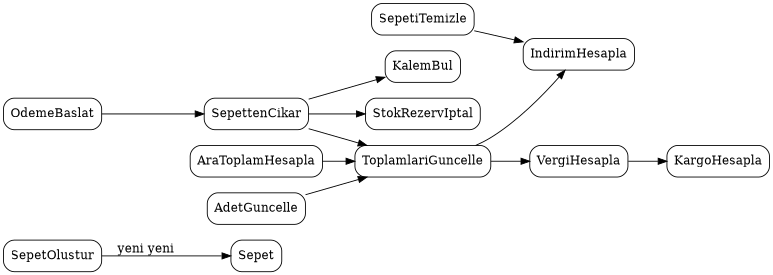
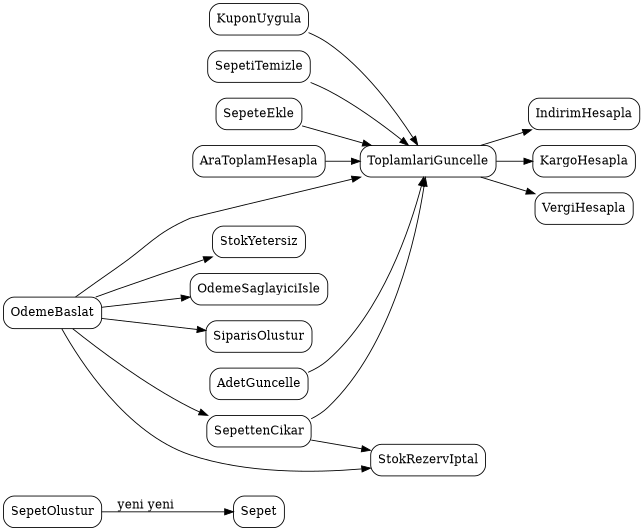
none -> (259, 19)
(494, 35) -> (358, 108)
(423, 67) -> none
none -> (259, 114)
(643, 161) -> (510, 161)
none -> (203, 215)
none -> (259, 242)
none -> (259, 289)
none -> (259, 337)
none -> (185, 453)
